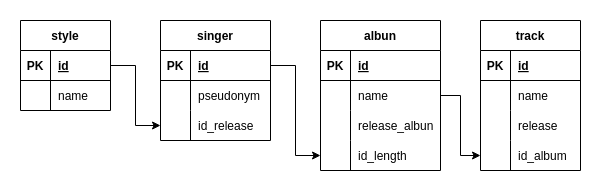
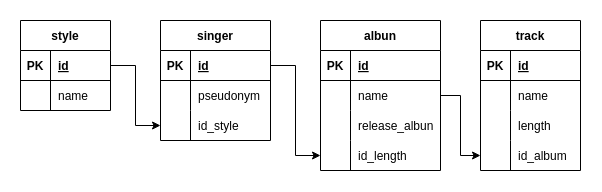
(228, 126) -> (222, 126)
(540, 126) -> (537, 126)
